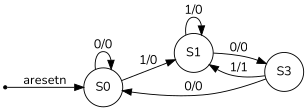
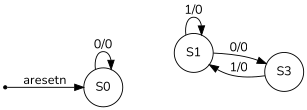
(239, 68) -> (239, 68)
(144, 72) -> none
(200, 95) -> none
